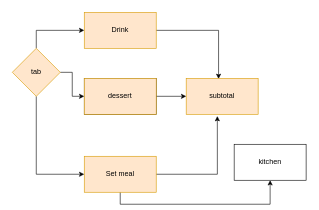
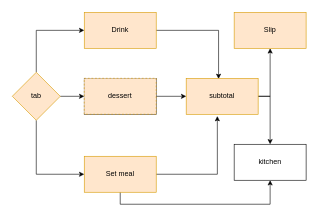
none -> (270, 30)
none -> (270, 53)
(36, 72) -> (36, 96)
(120, 96) -> (120, 96)
none -> (270, 138)
